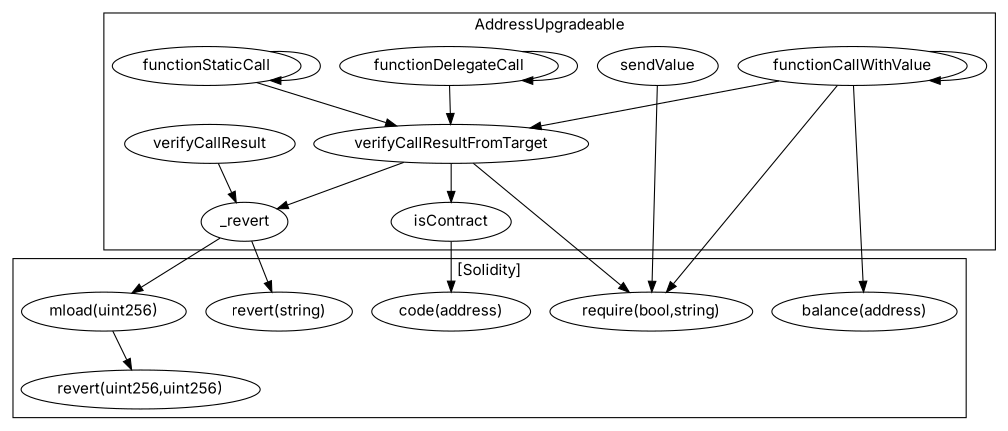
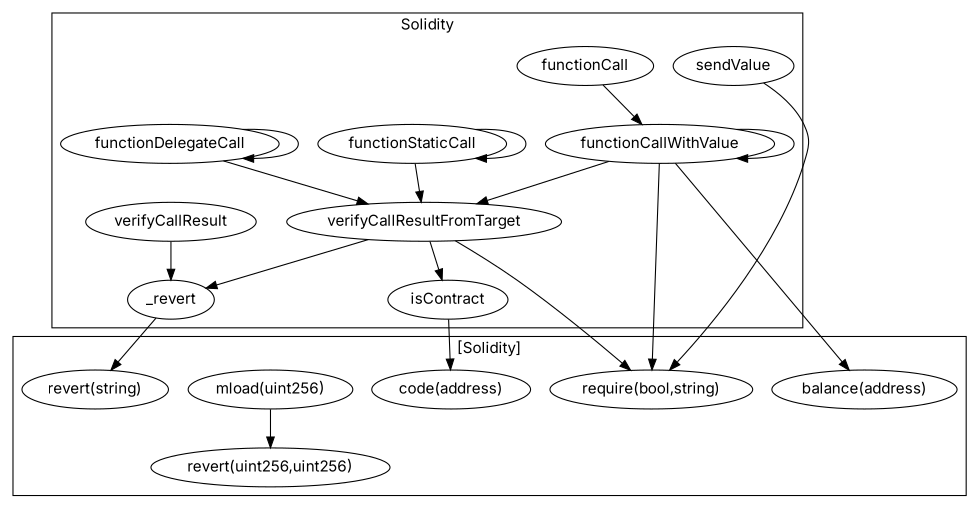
(550, 25) -> (427, 25)
none -> (585, 66)
(175, 266) -> none
